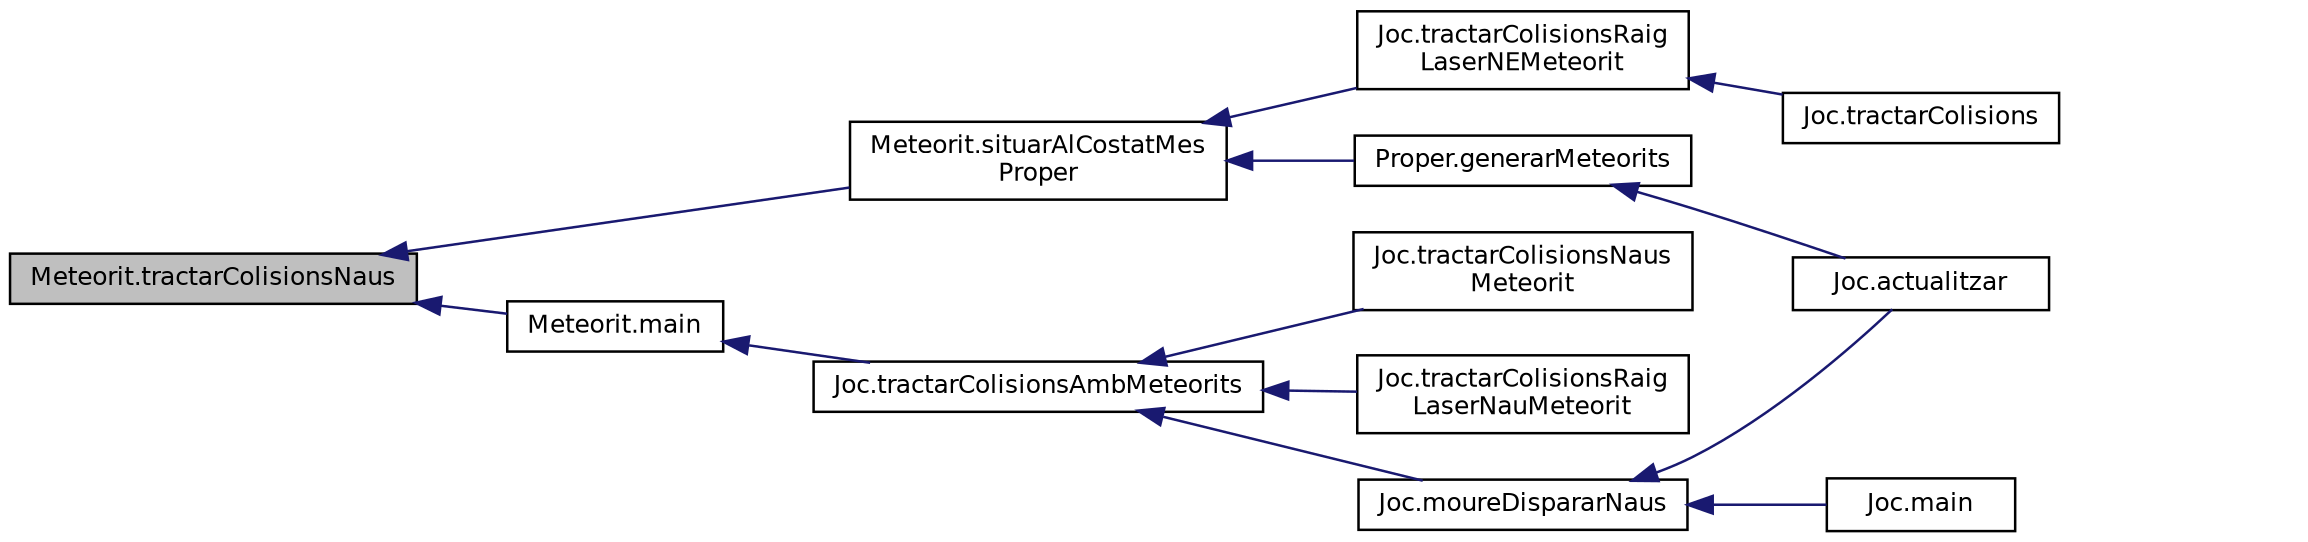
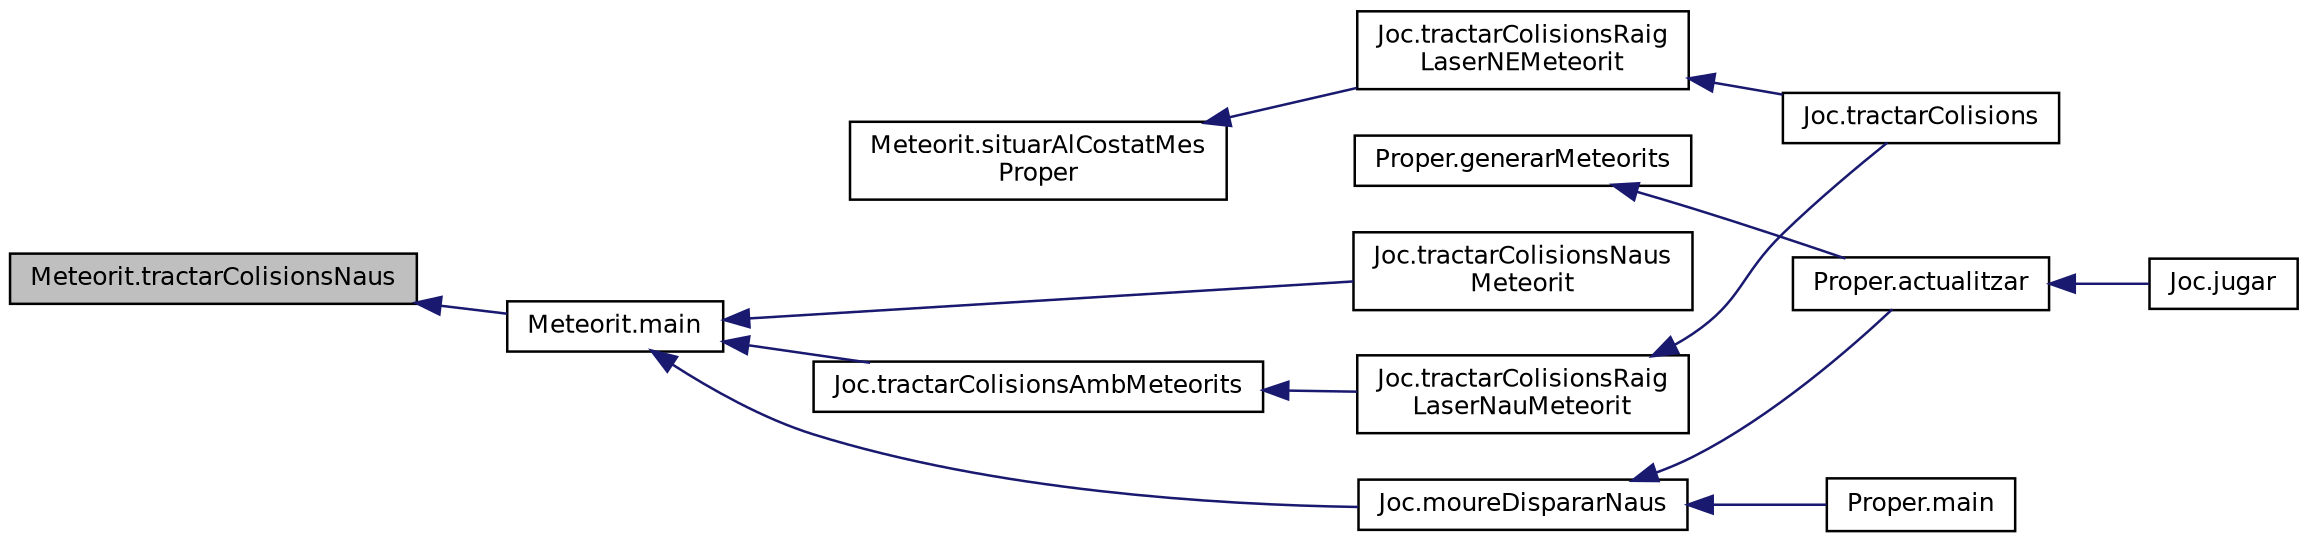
(1303, 161) -> none
(628, 219) -> none
none -> (1767, 251)
(1921, 284) -> (1921, 284)
none -> (2224, 284)
(1264, 333) -> (1051, 300)
(1293, 449) -> (1005, 478)
(1921, 505) -> (1921, 505)
